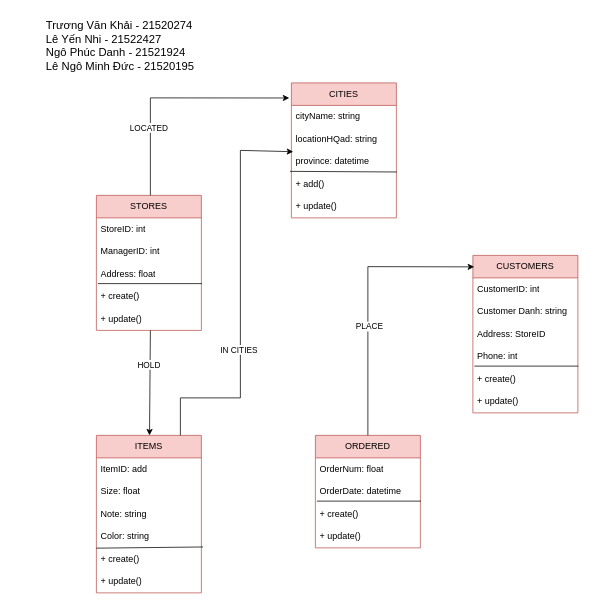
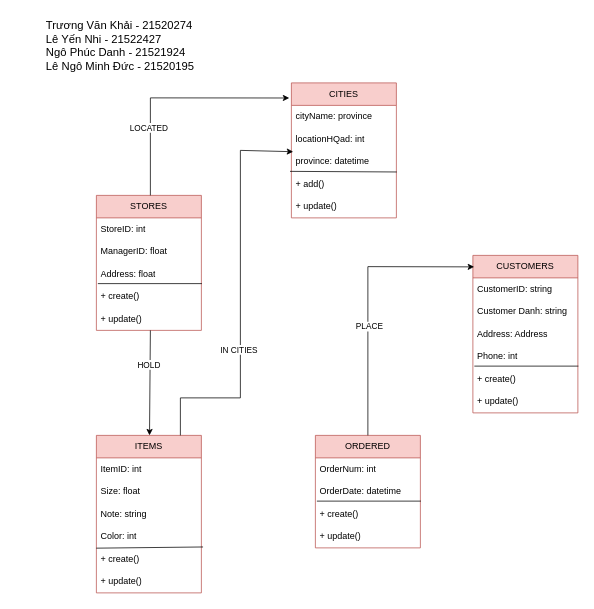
(332, 117) -> (337, 117)
(340, 139) -> (333, 139)
(133, 252) -> (138, 252)
(512, 289) -> (519, 289)
(515, 334) -> (515, 334)
(126, 469) -> (125, 469)
(354, 469) -> (349, 469)
(129, 537) -> (121, 537)
